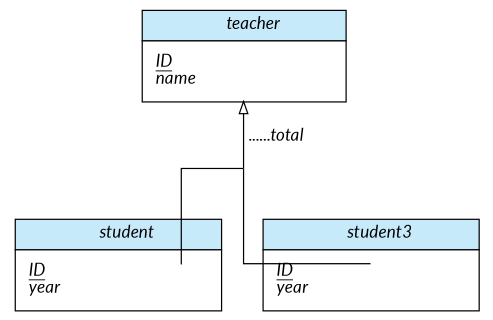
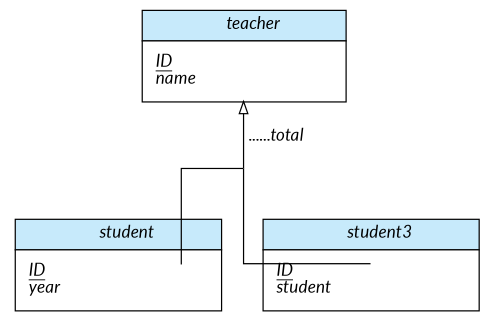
(292, 288) -> (305, 288)
